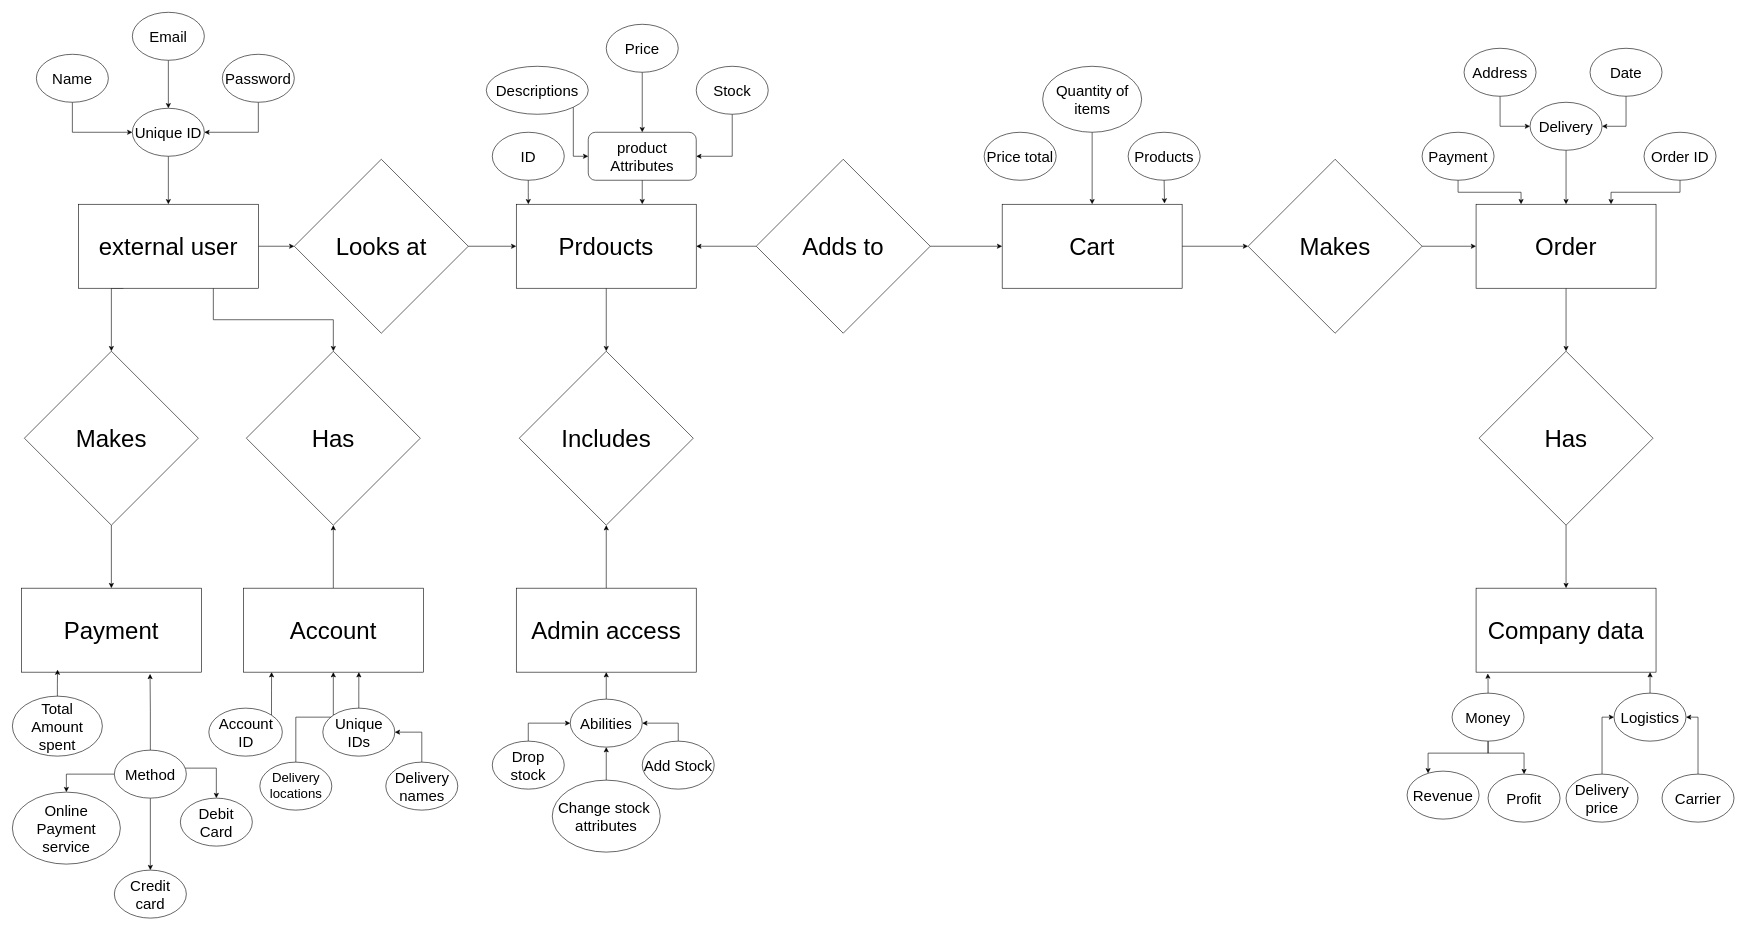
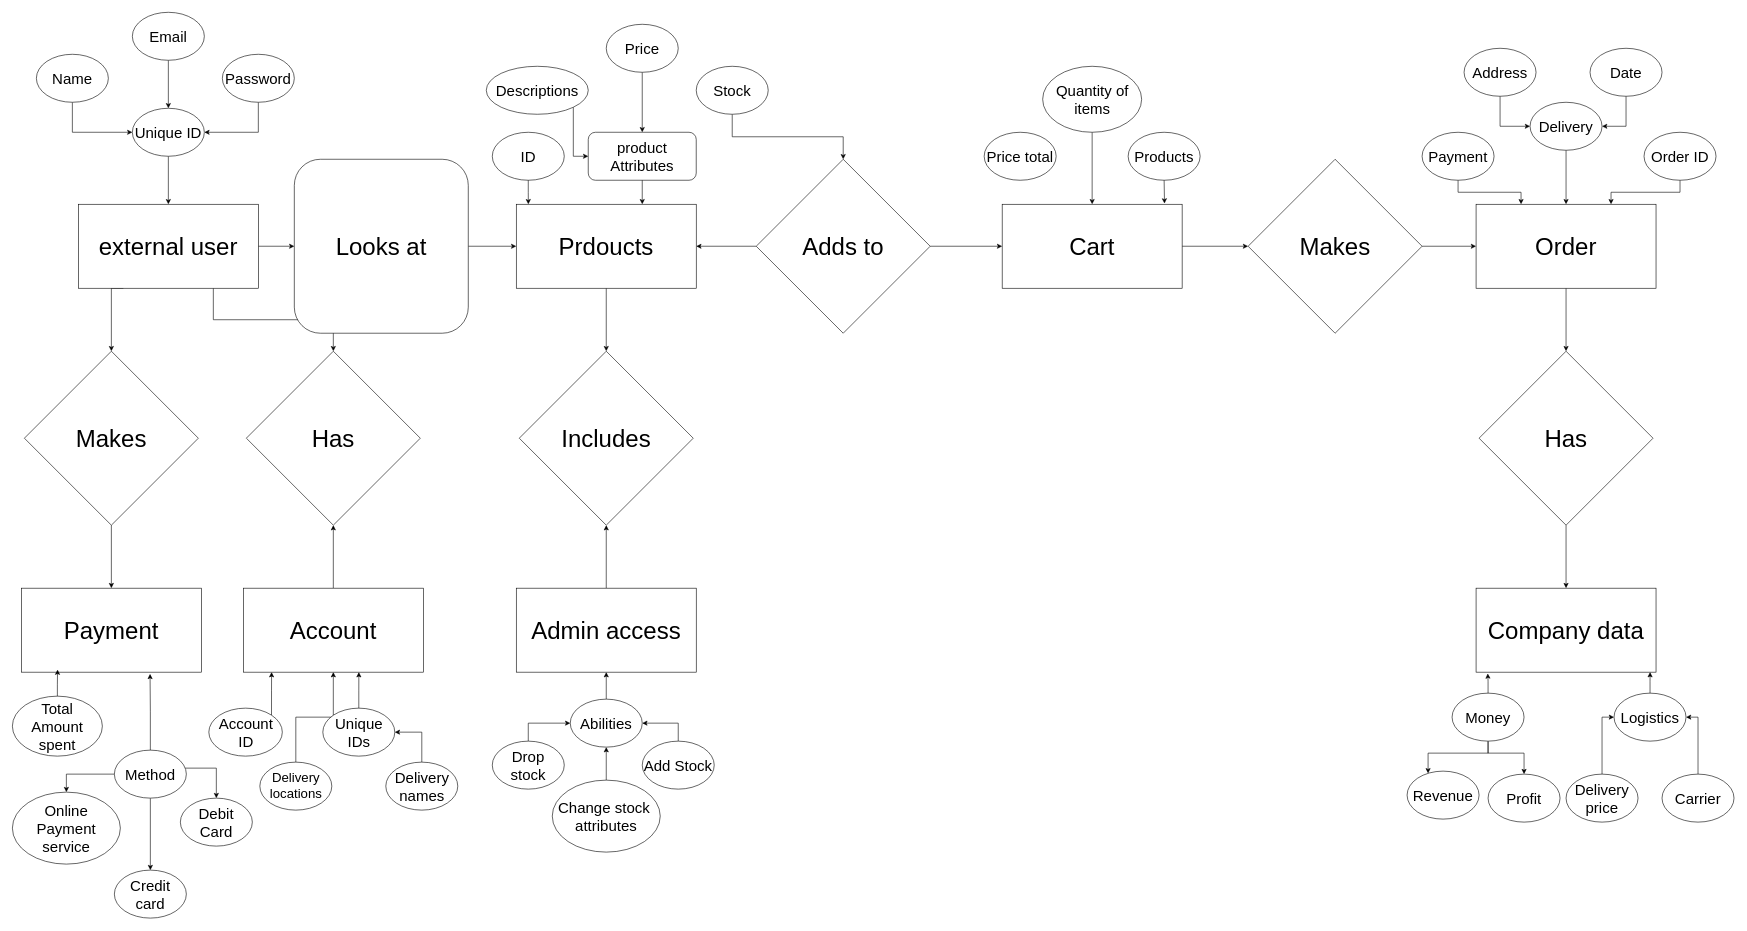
(701, 156) -> (843, 153)
(381, 246) -> (381, 246)
